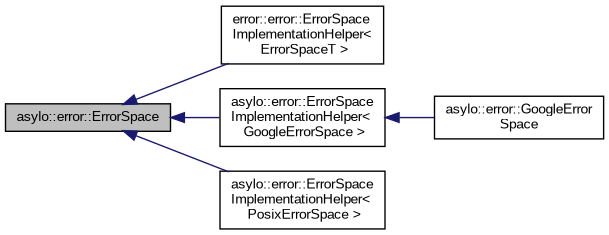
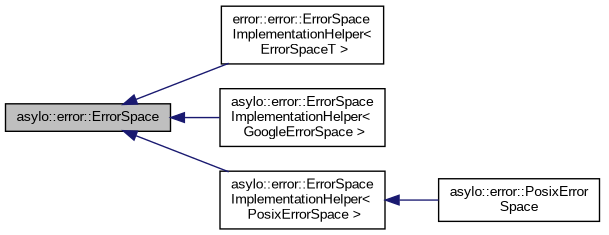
(519, 118) -> none
none -> (519, 200)
